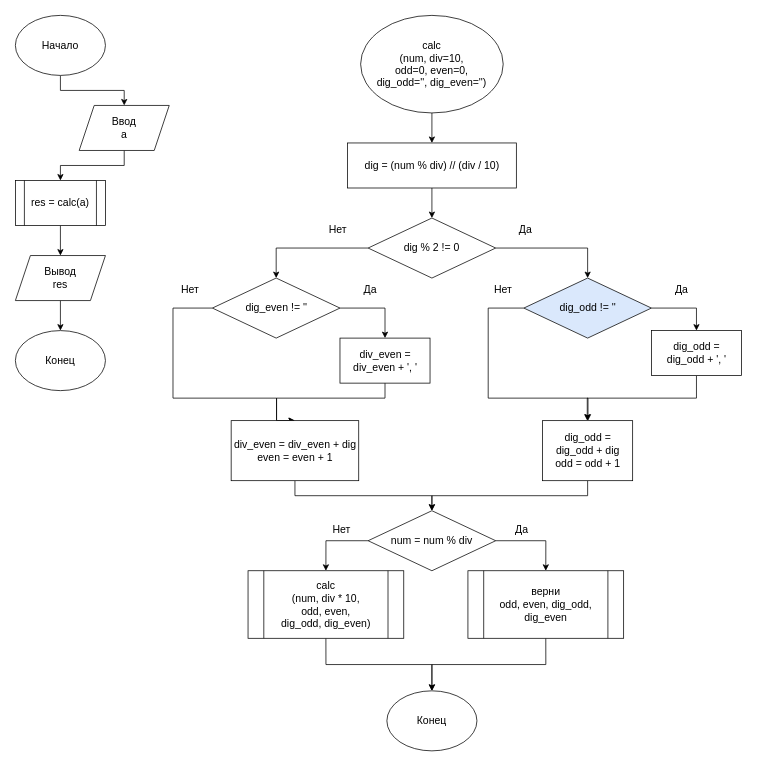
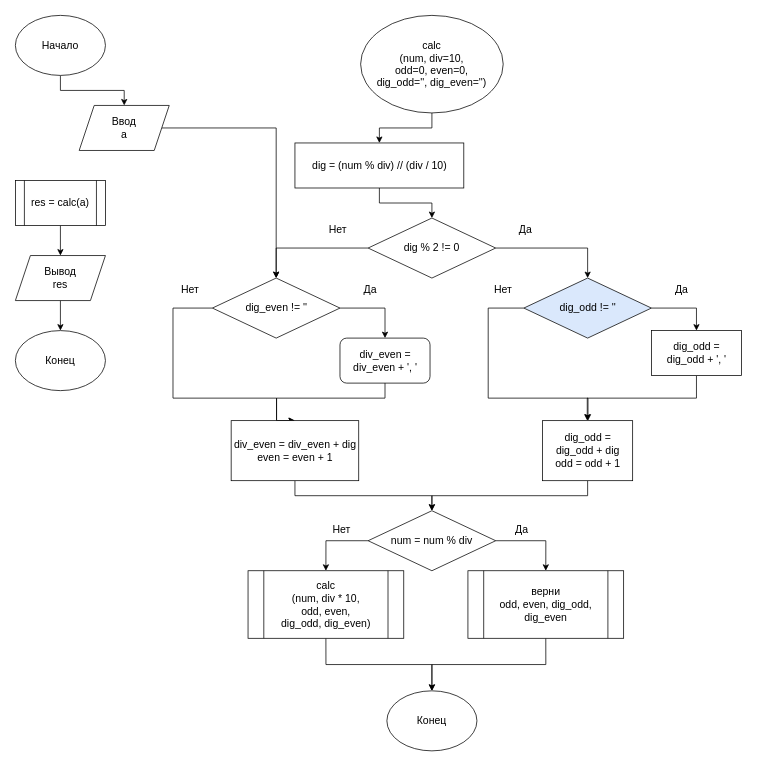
(95, 165) -> (276, 129)
(432, 165) -> (379, 165)
(385, 360) -> (385, 360)
